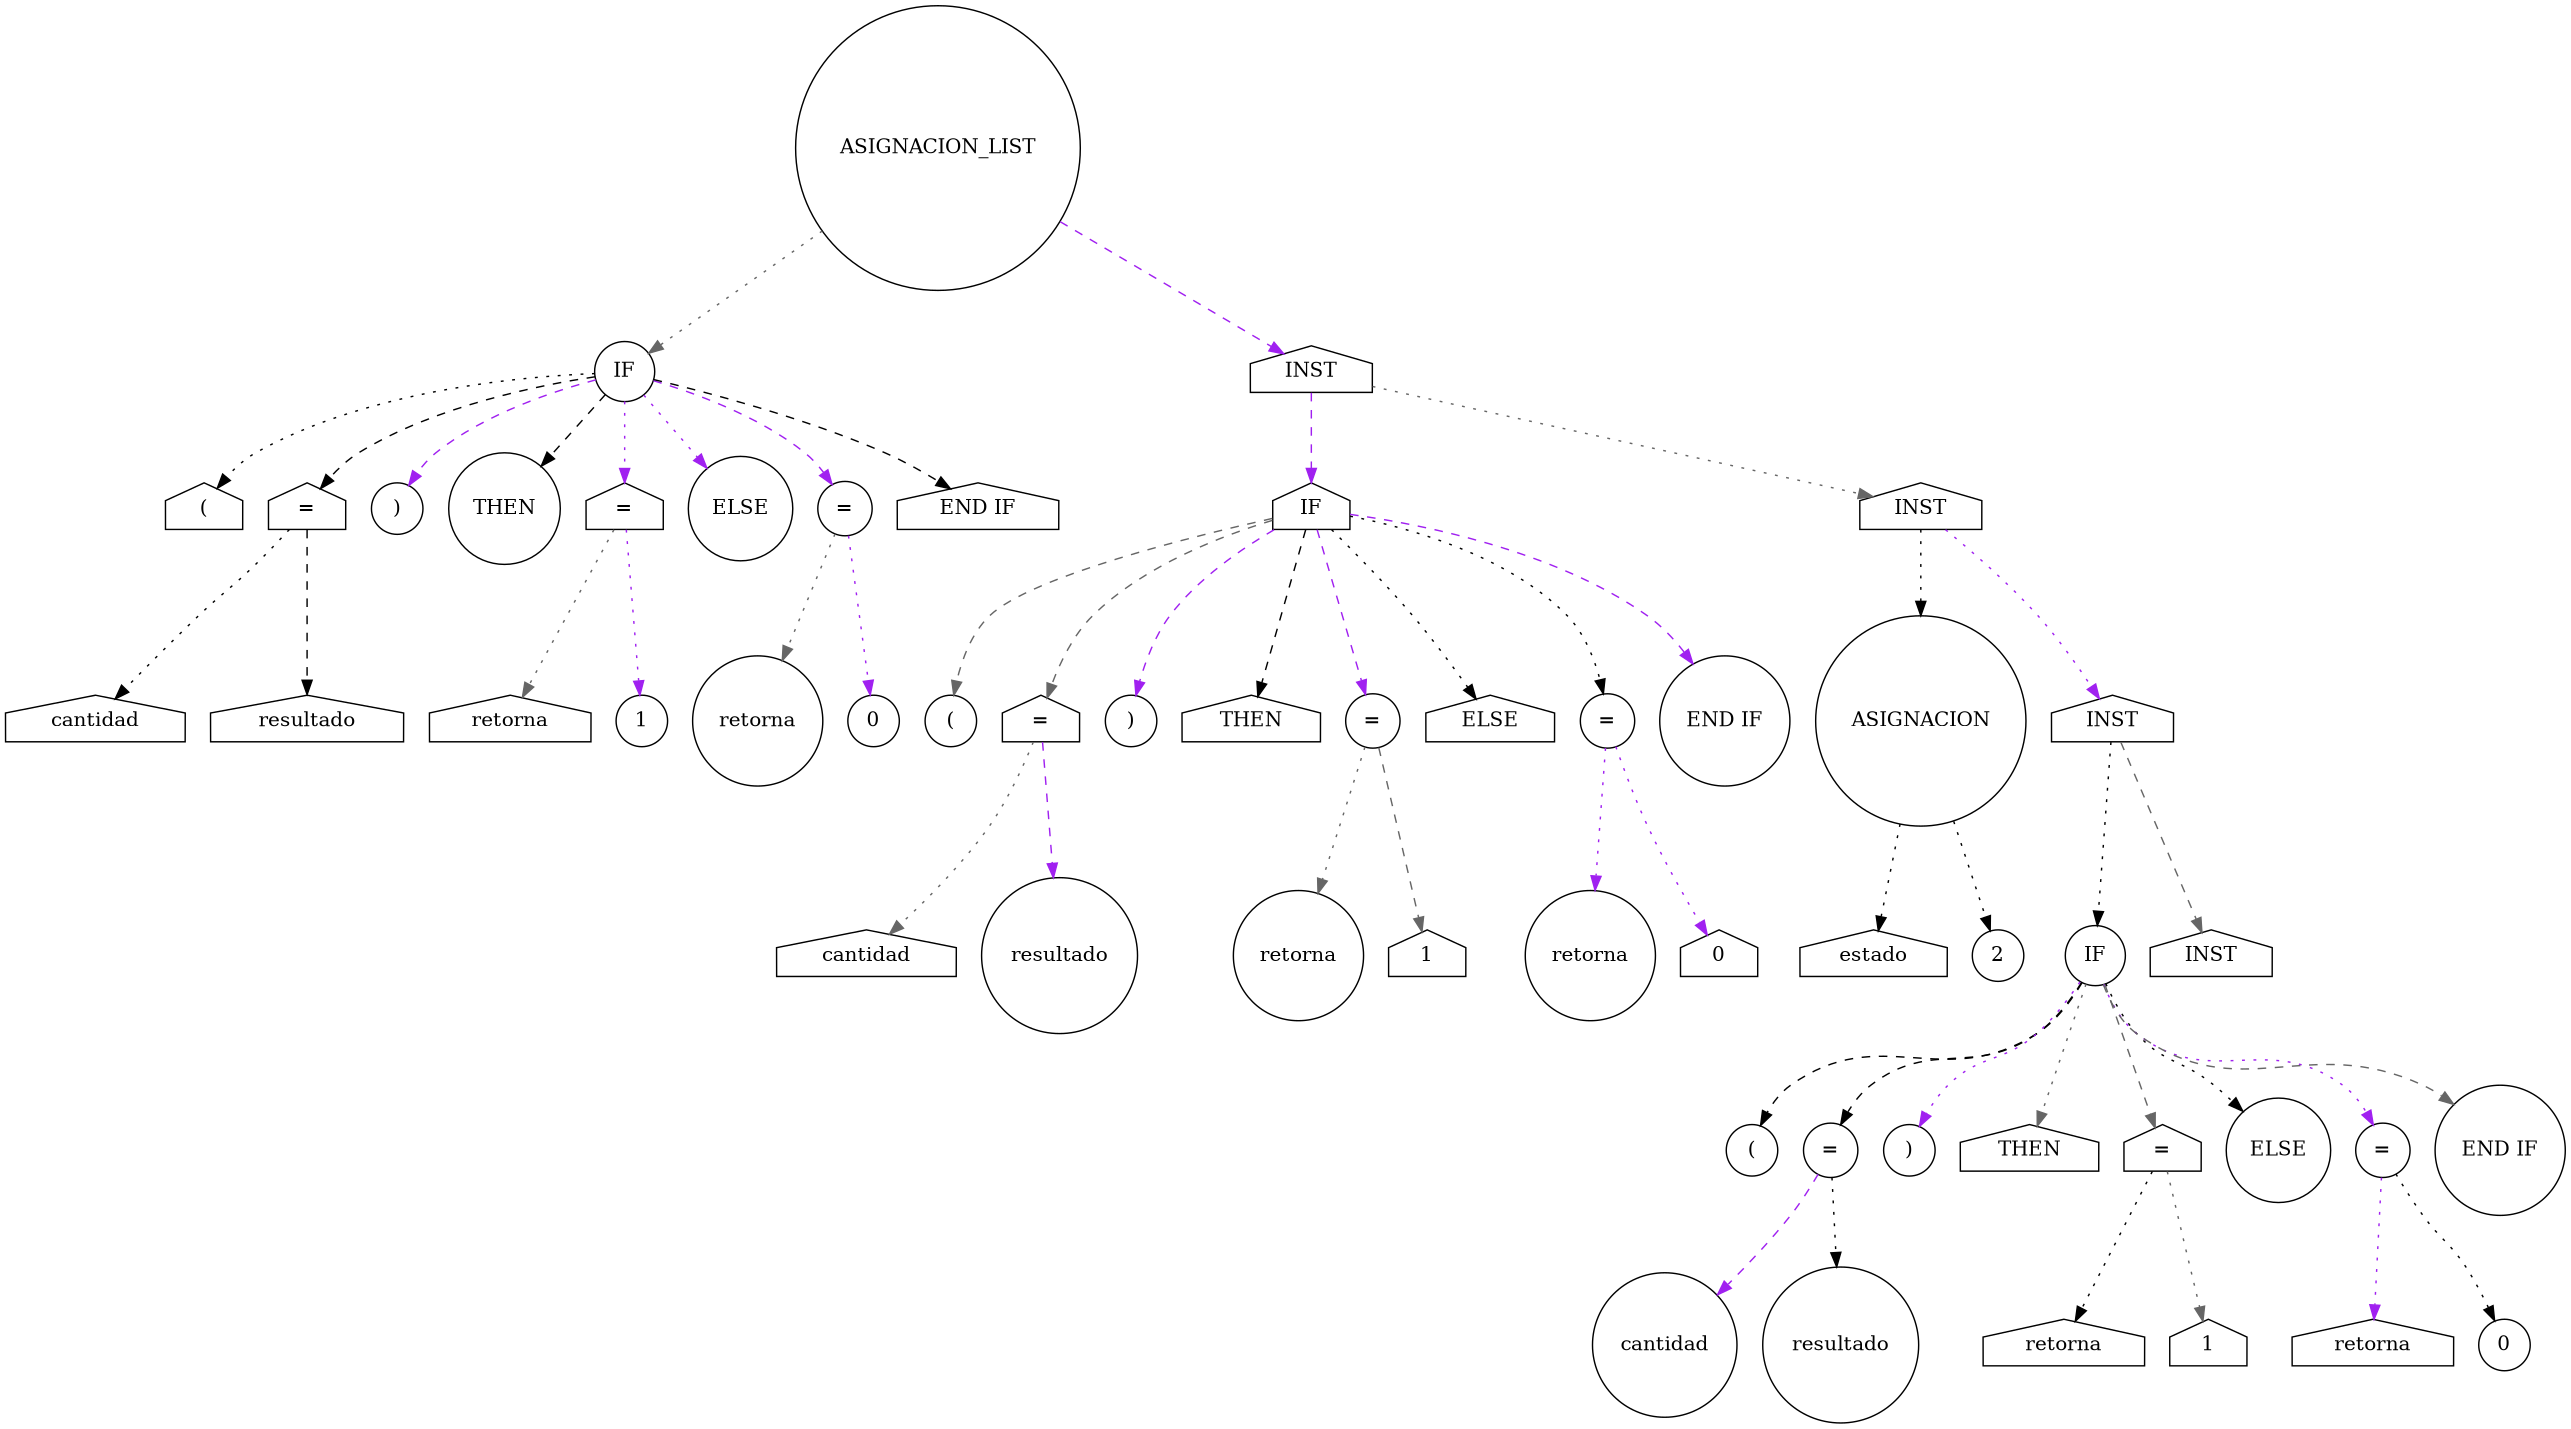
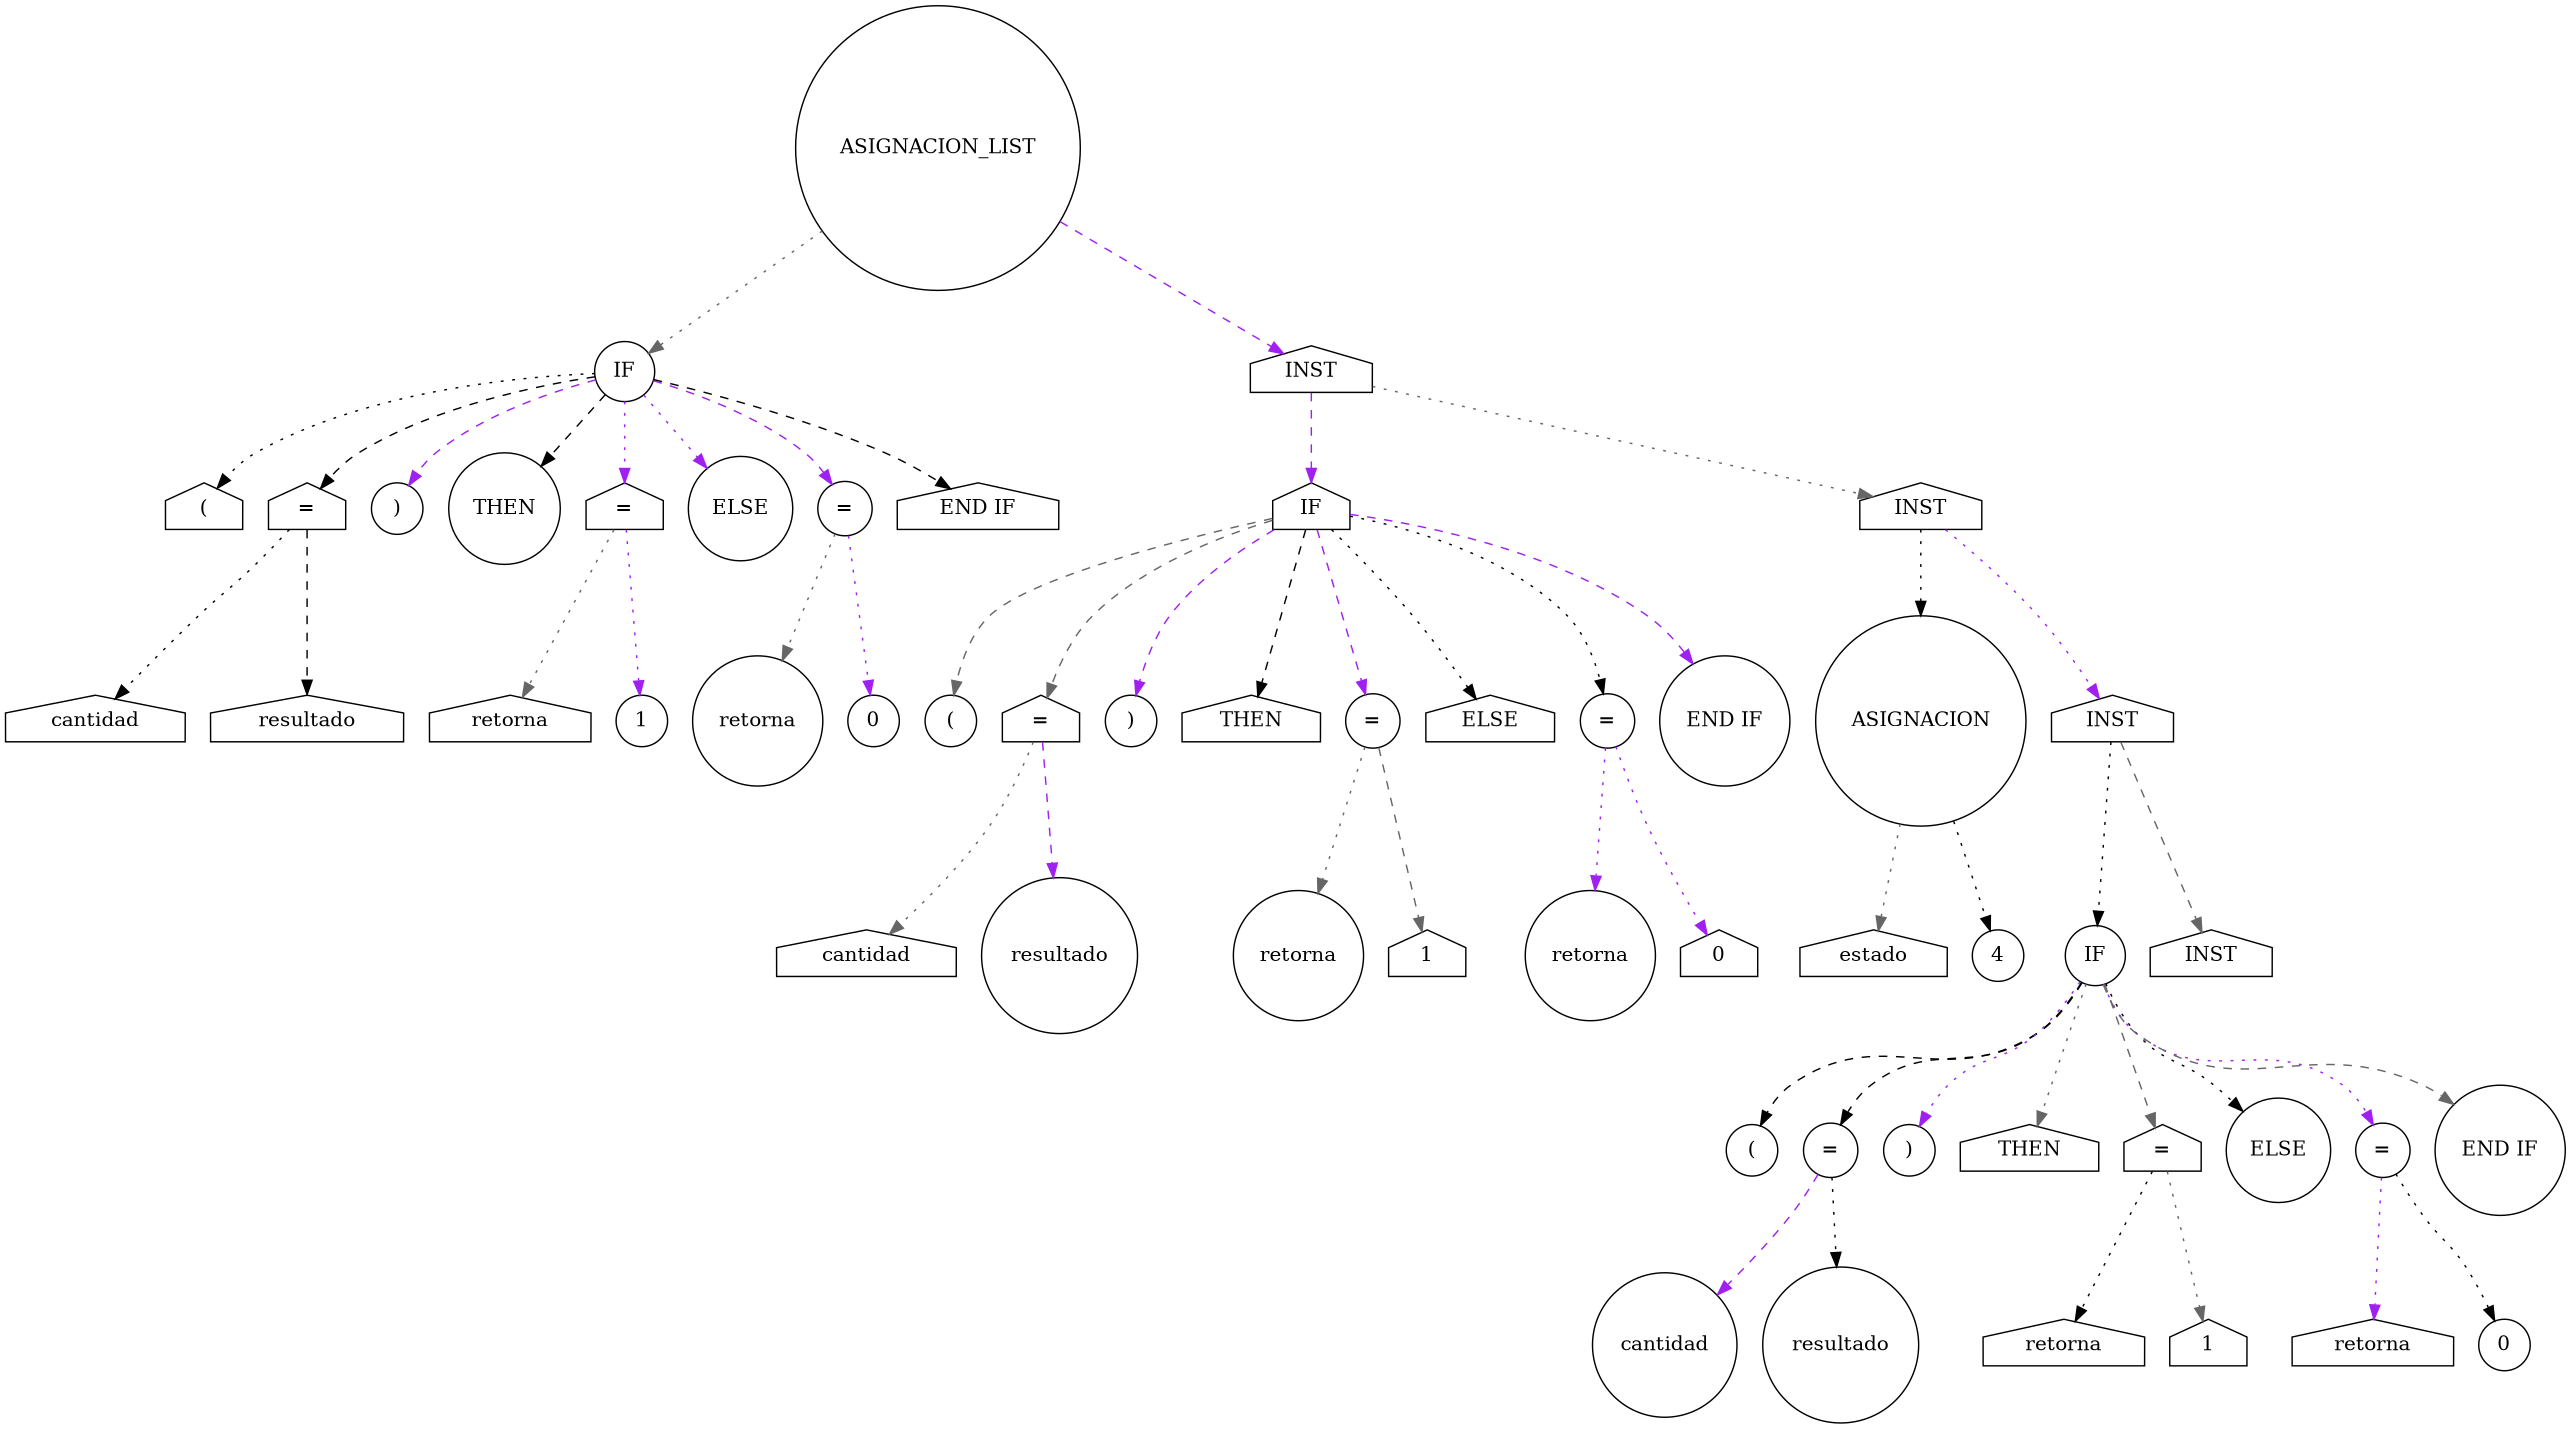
(1891, 870) -> (1891, 870)
(1998, 956) -> (1998, 956)
